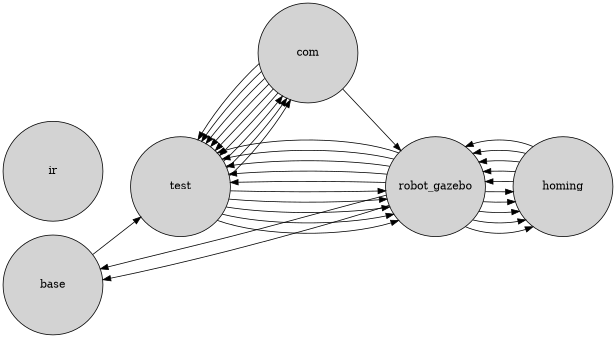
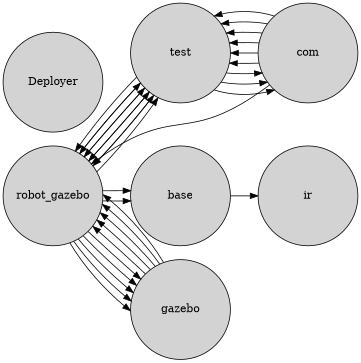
none -> (53, 82)
(563, 187) -> (180, 310)
(114, 238) -> (240, 196)
